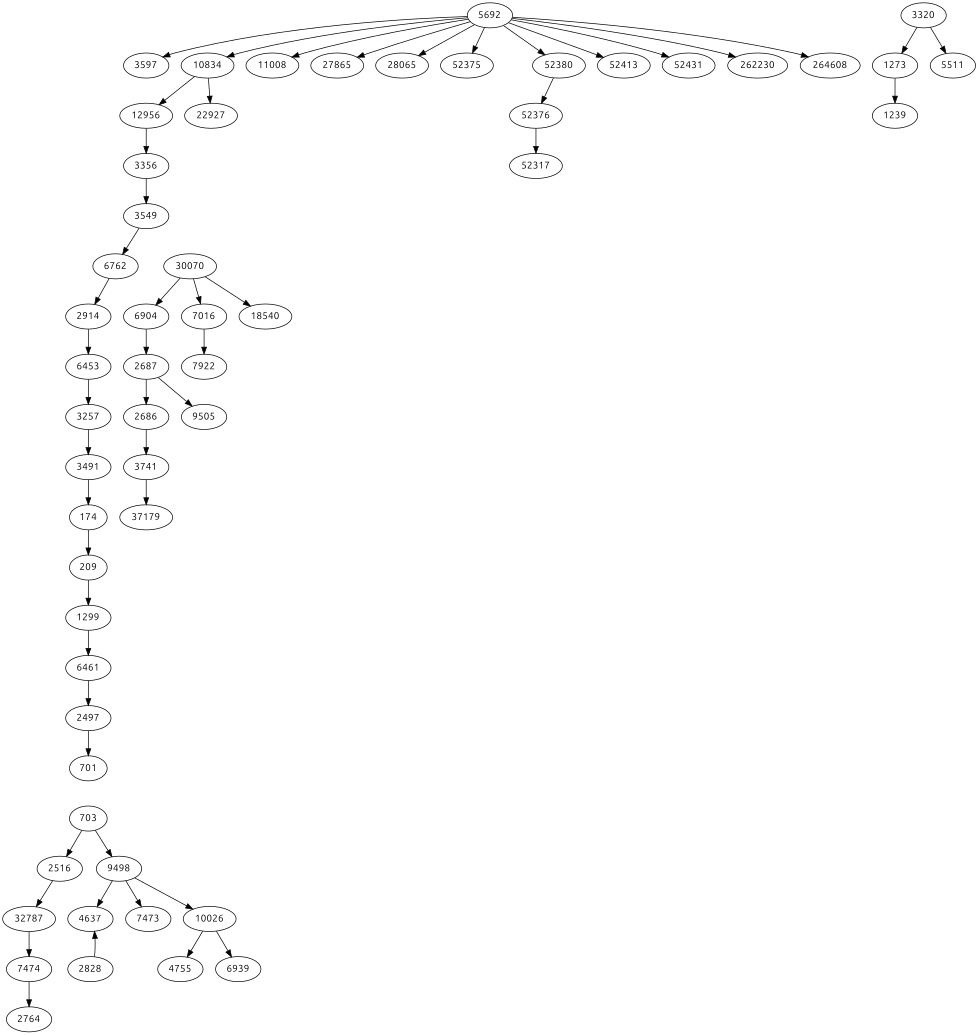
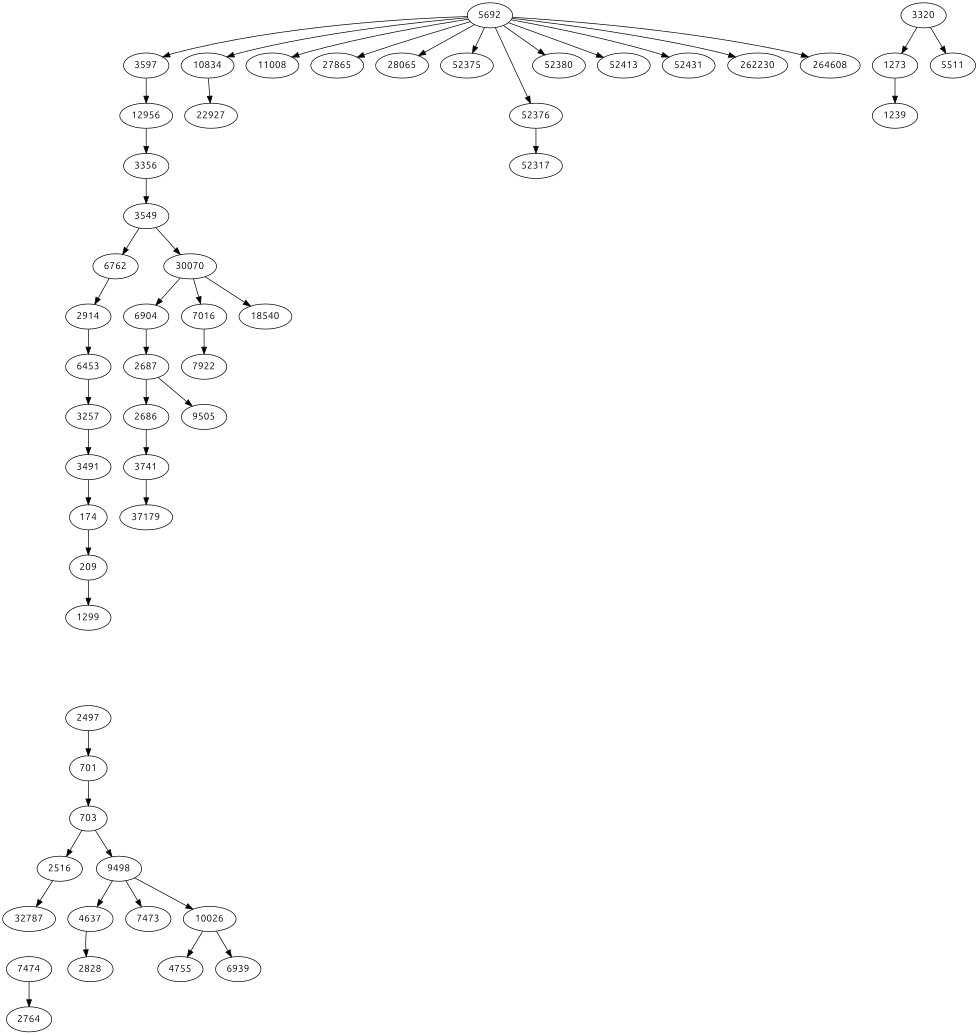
(549, 87) -> (511, 62)
(180, 88) -> (146, 87)
none -> (166, 238)
(88, 668) -> none
none -> (88, 790)
(29, 941) -> none
(95, 948) -> (86, 941)
